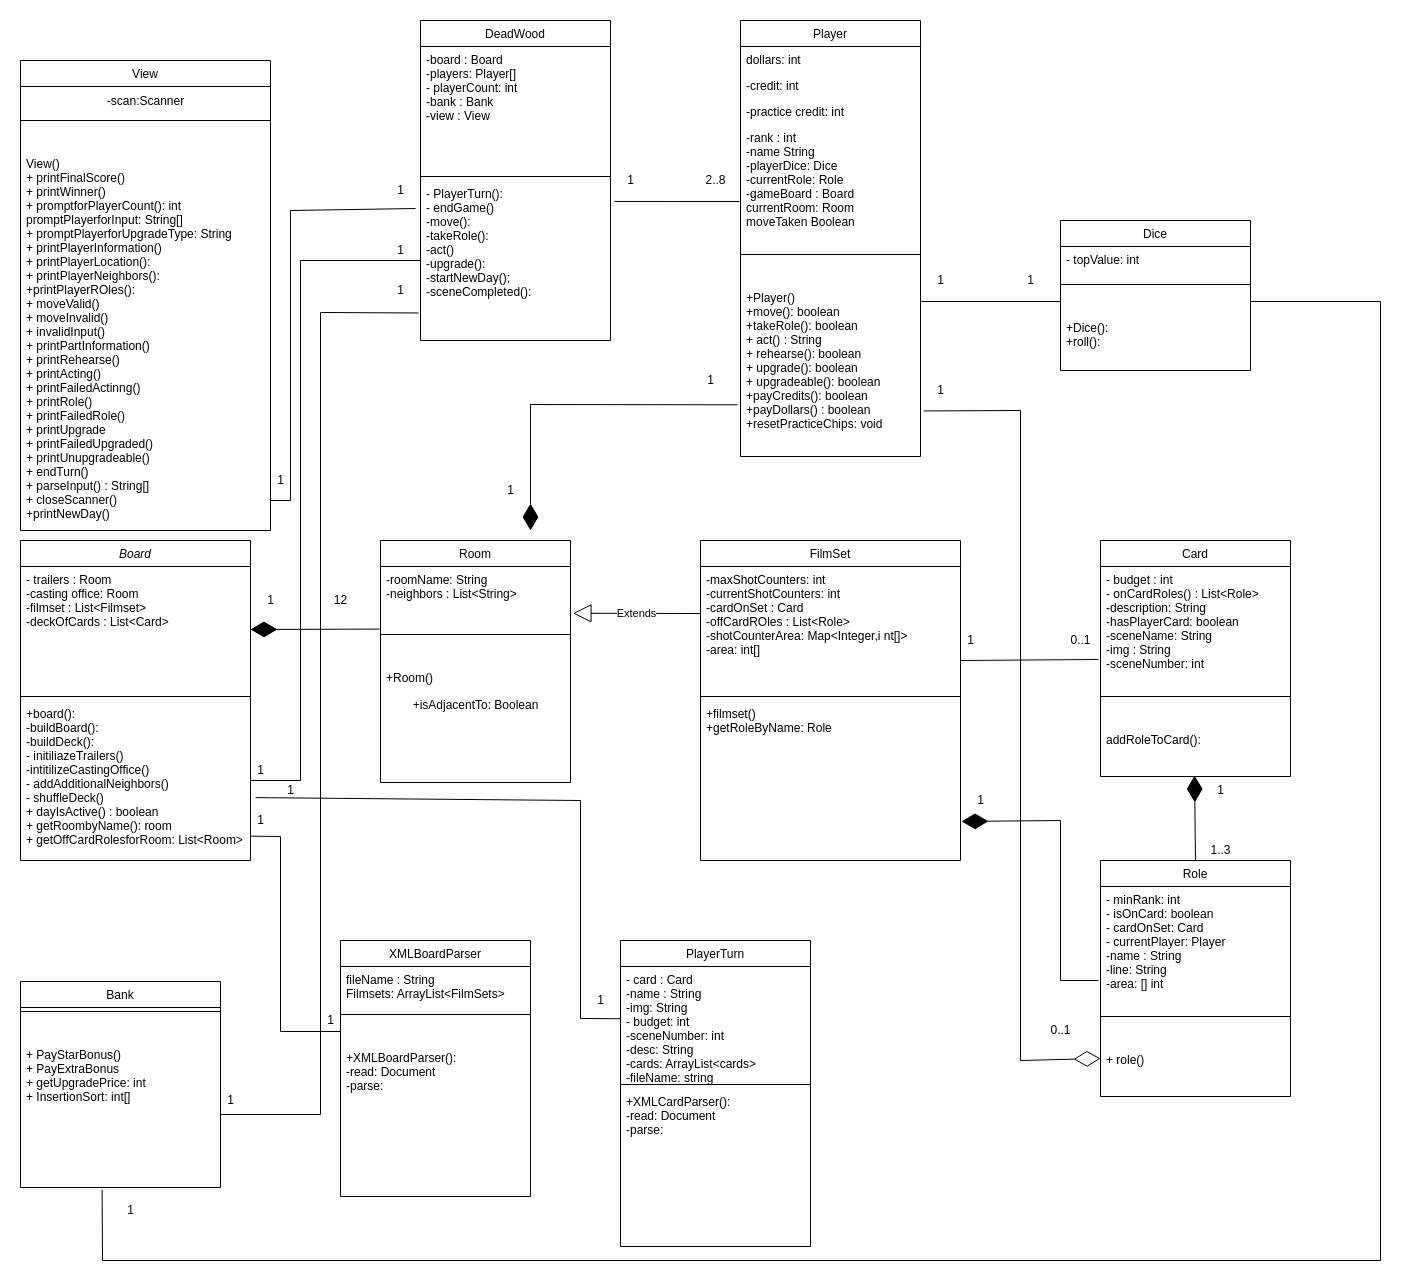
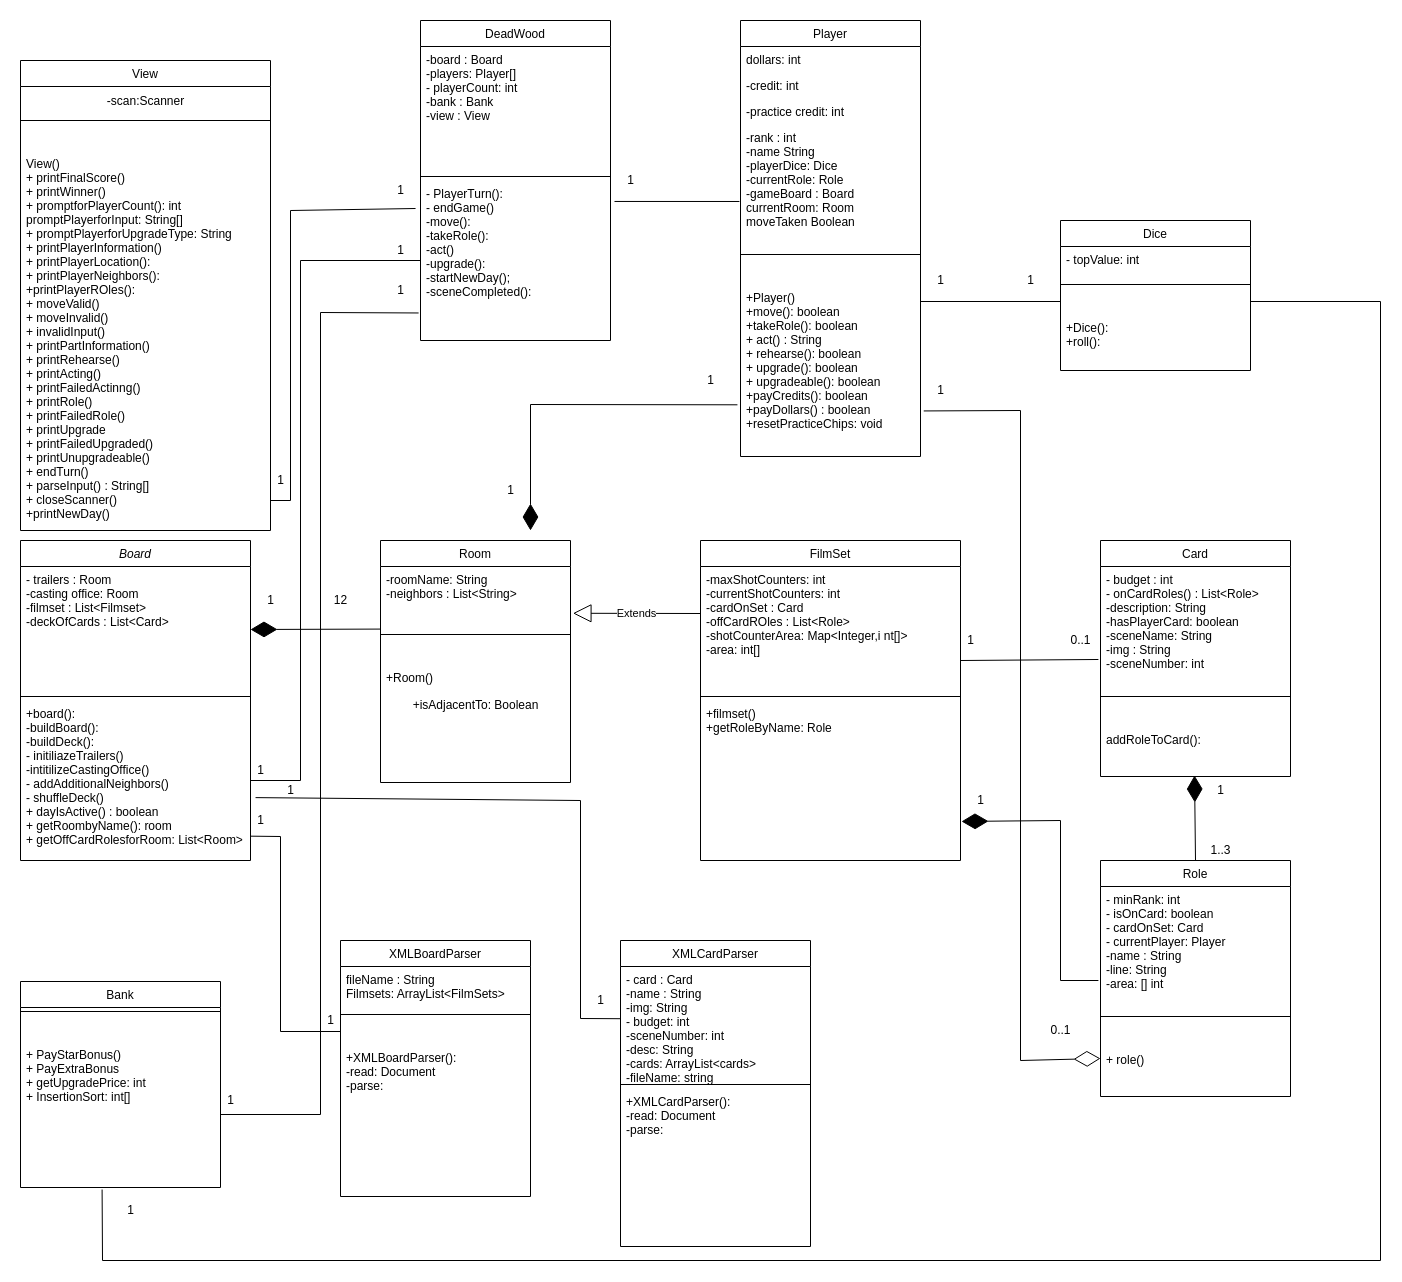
(716, 181) -> none
(715, 954) -> (715, 954)
